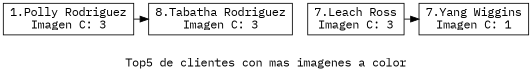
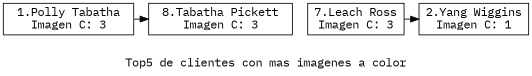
(69, 19) -> (69, 19)
(221, 19) -> (221, 19)
(474, 19) -> (474, 19)
